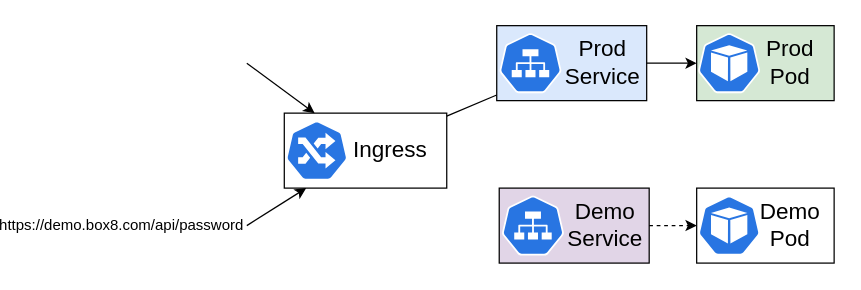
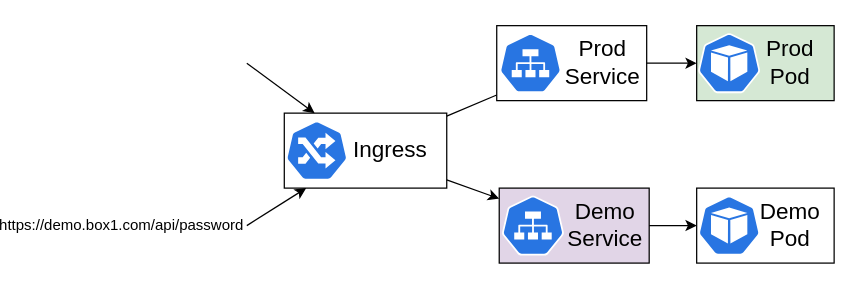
(572, 63) -> (572, 63)
none -> (469, 188)
(122, 226) -> (122, 226)
(670, 226) -> (670, 226)
